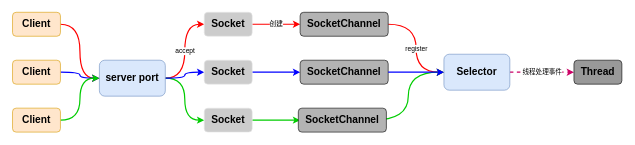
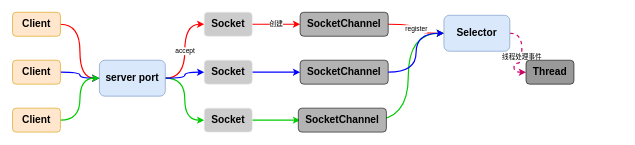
(477, 72) -> (477, 33)
(599, 72) -> (551, 72)
